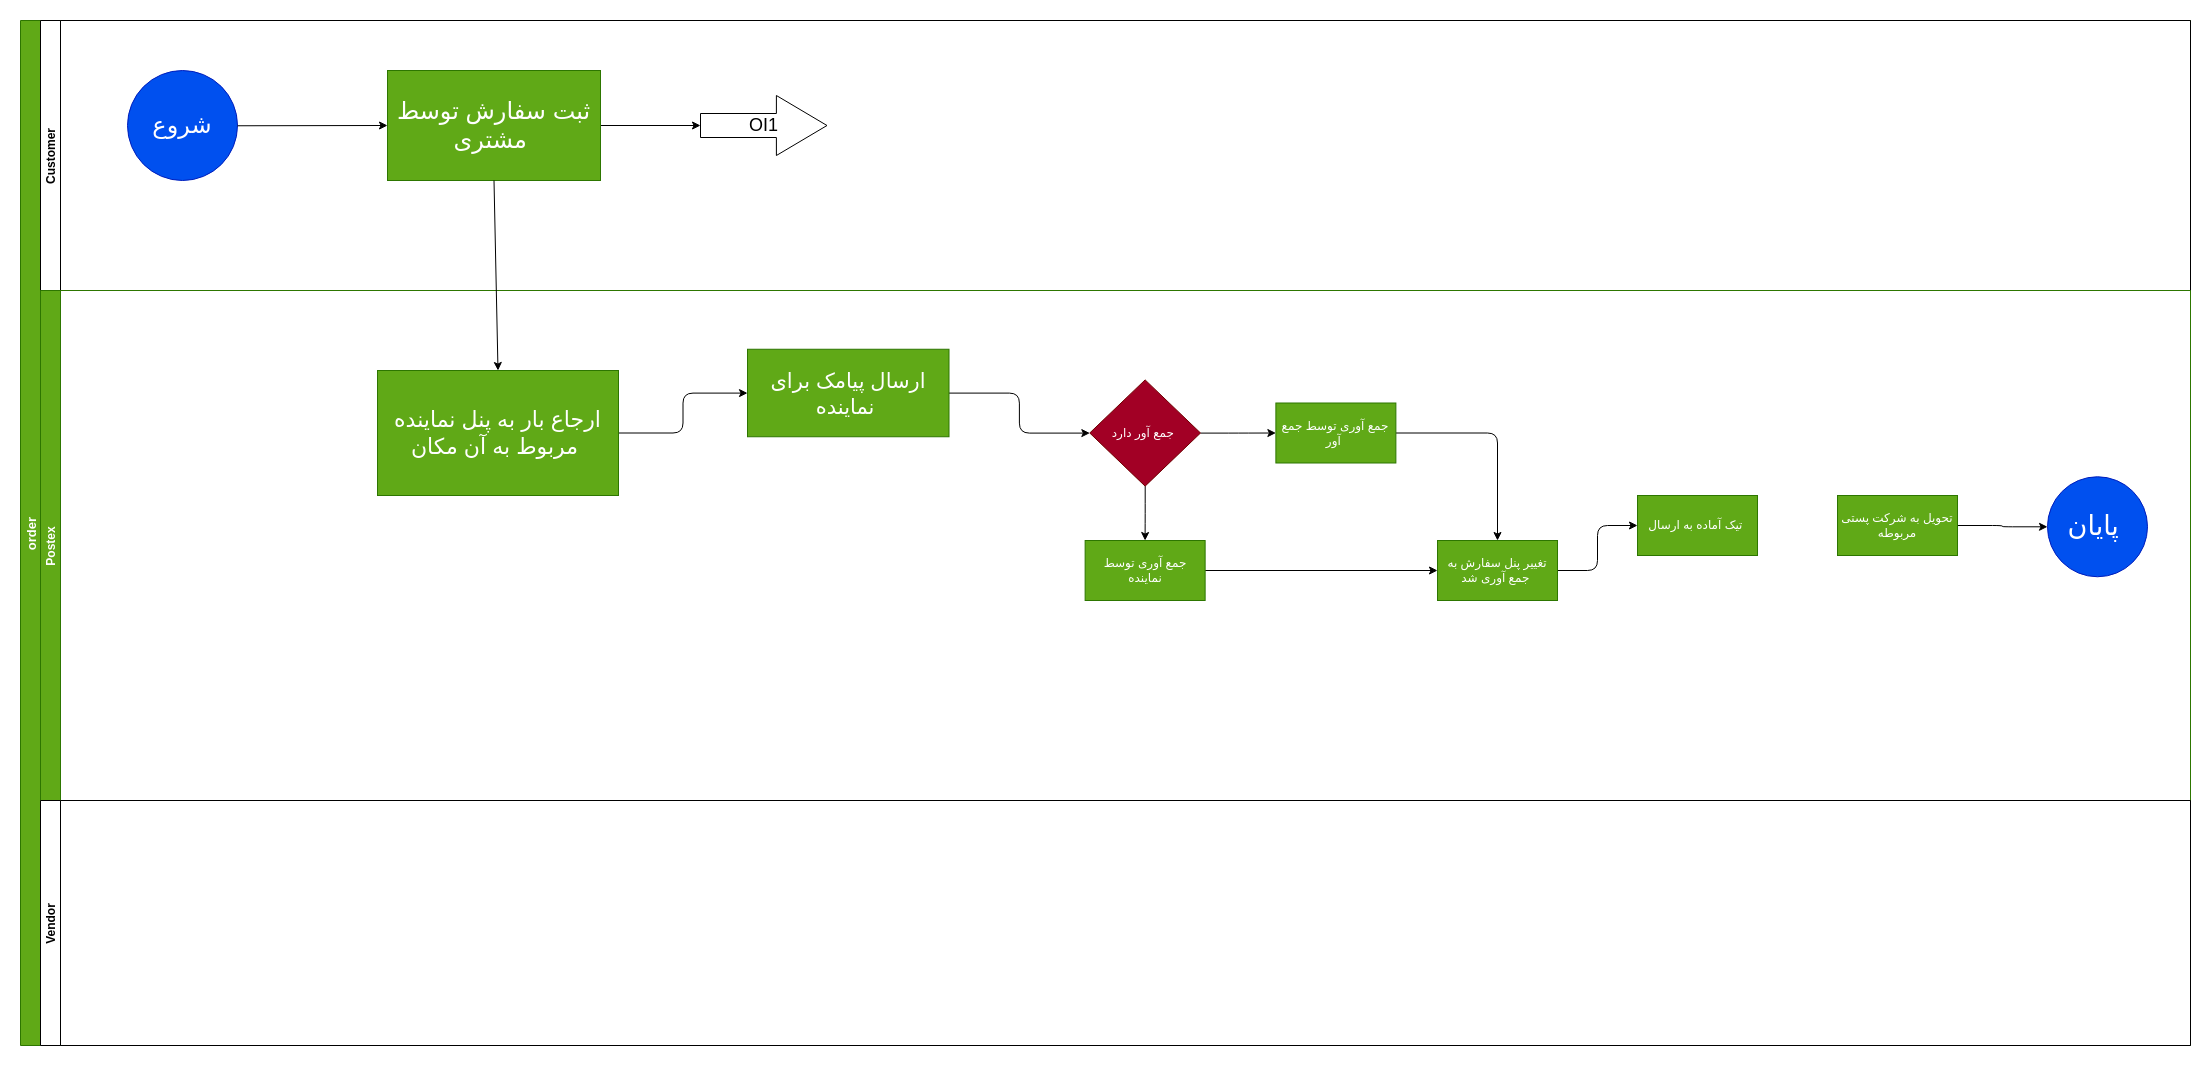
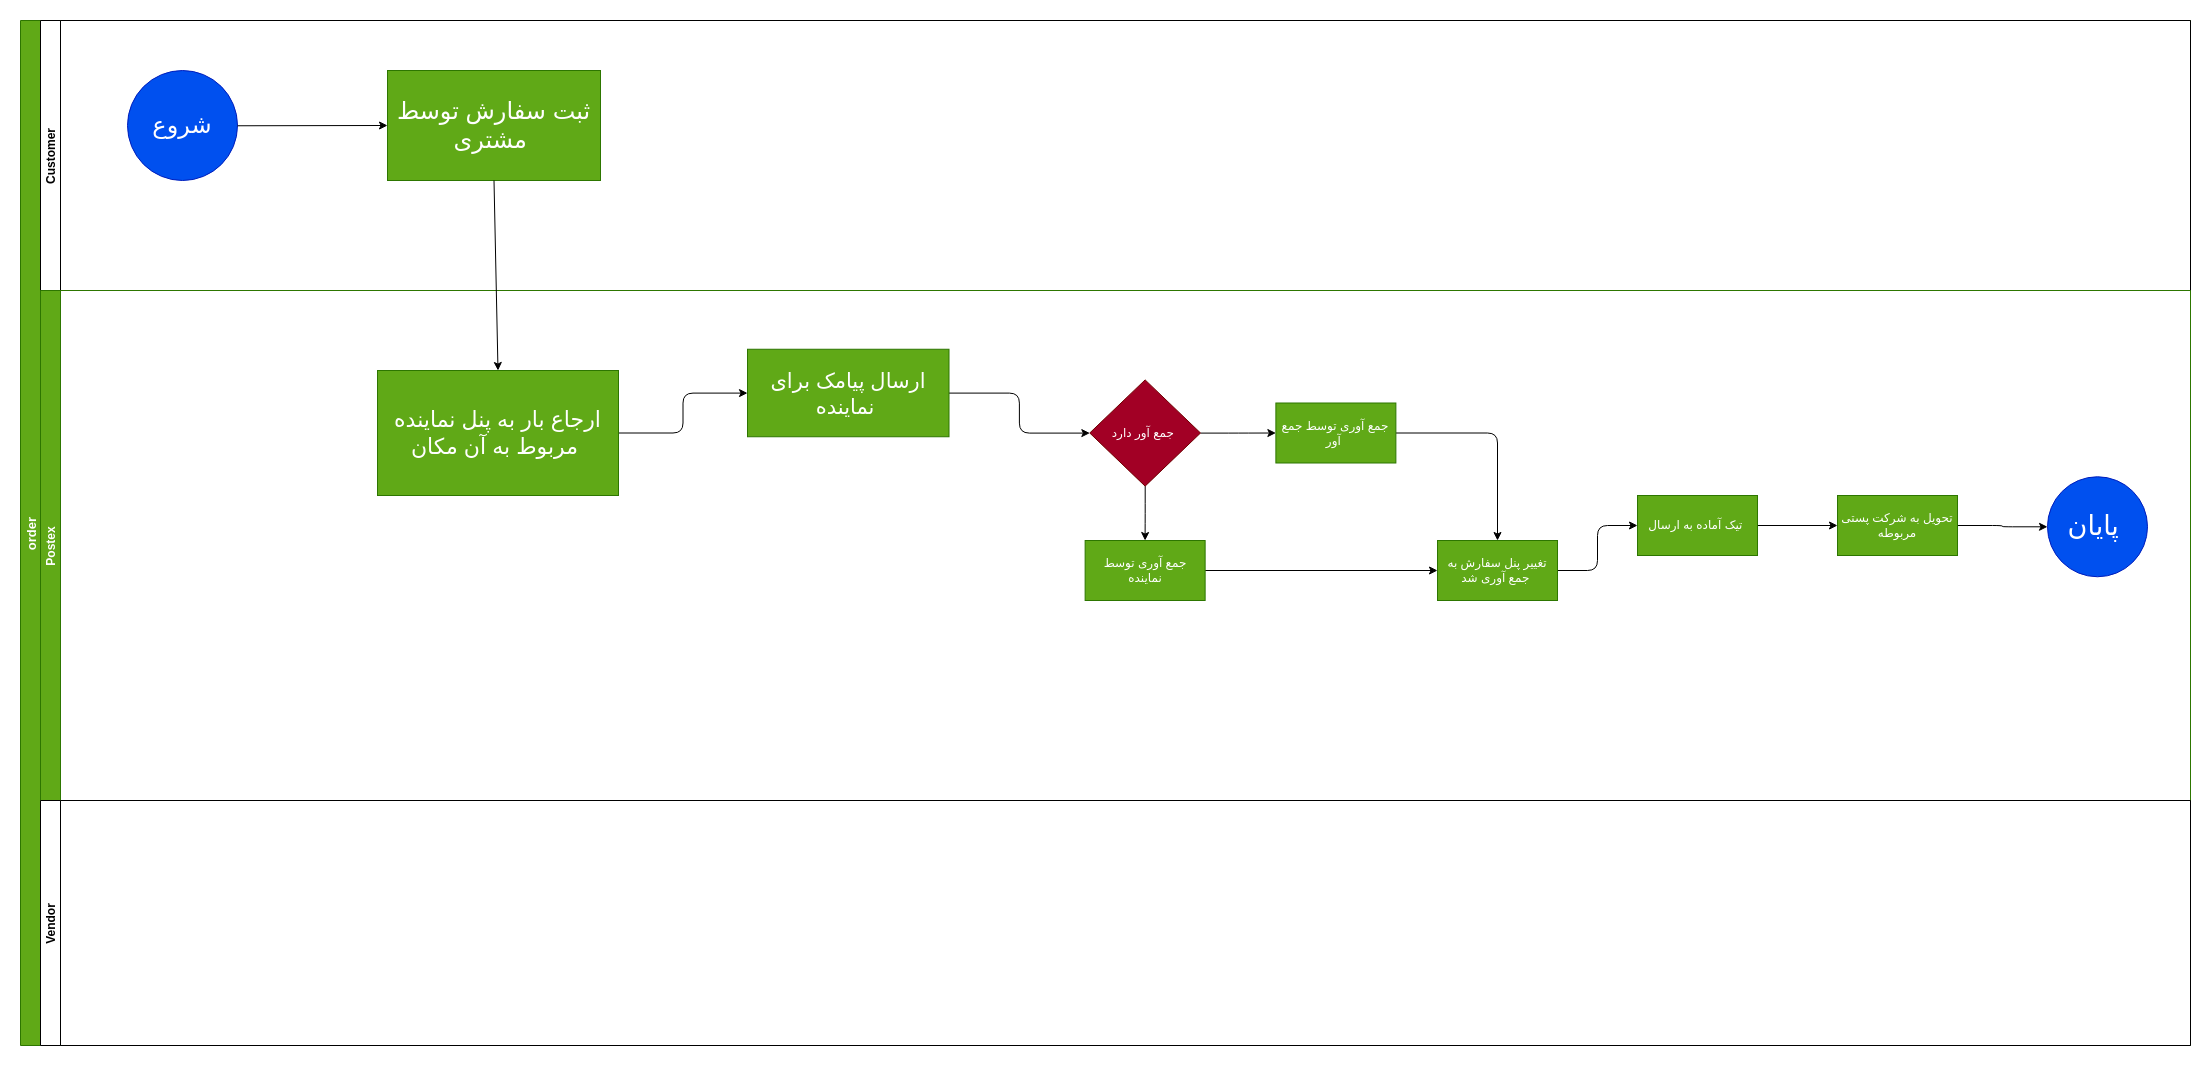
(647, 126) -> none
(764, 126) -> none
none -> (1794, 526)
